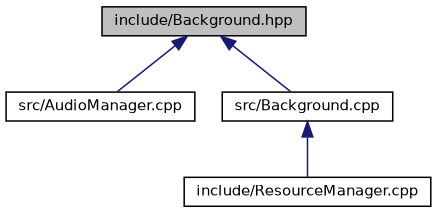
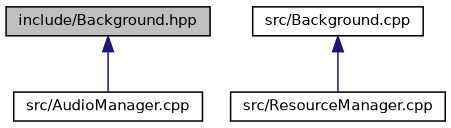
(262, 69) -> none
(307, 192) -> (338, 107)
